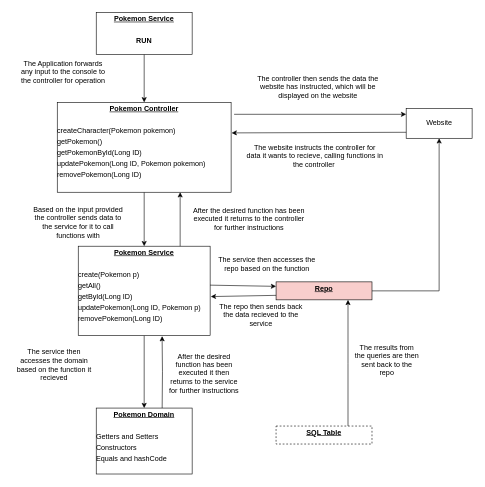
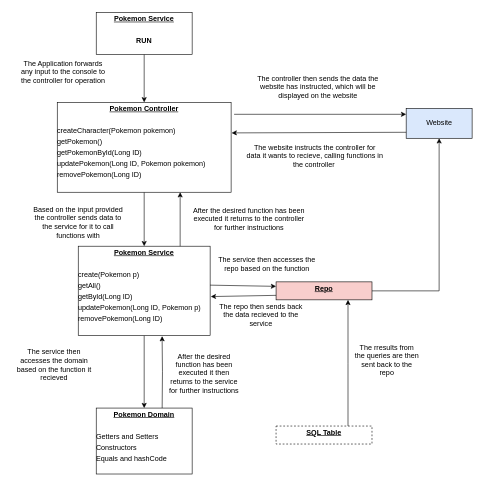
(440, 123) -> (440, 123)
